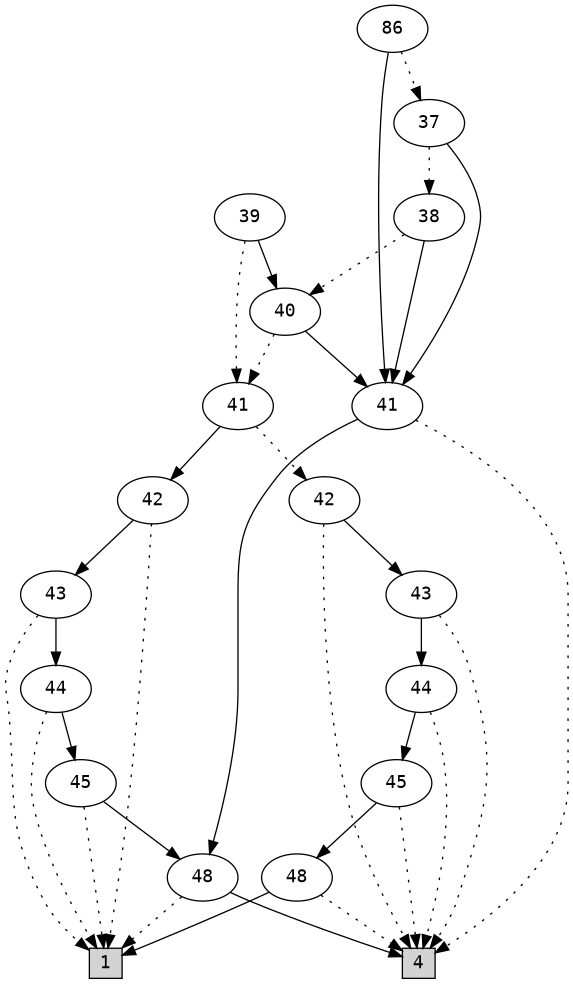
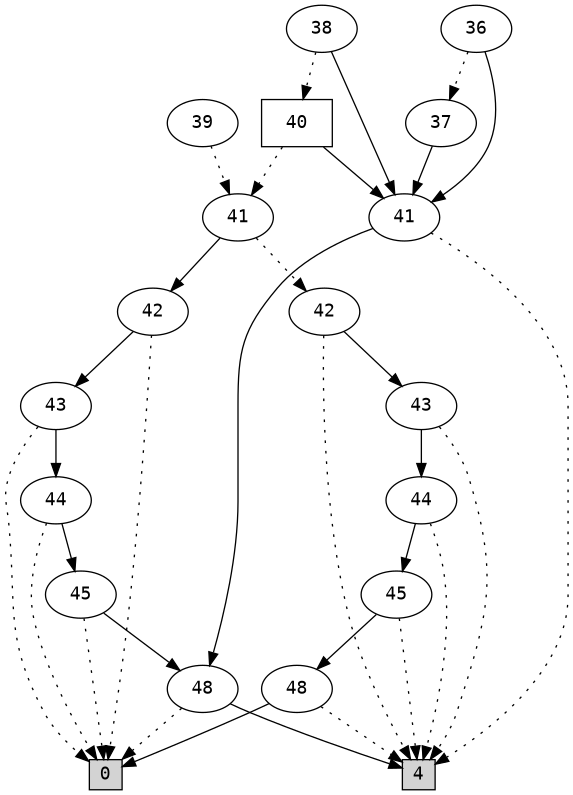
(393, 29) -> (476, 29)
(429, 164) -> none
(265, 258) -> none
(285, 312) -> (297, 123)
(106, 963) -> (106, 775)
